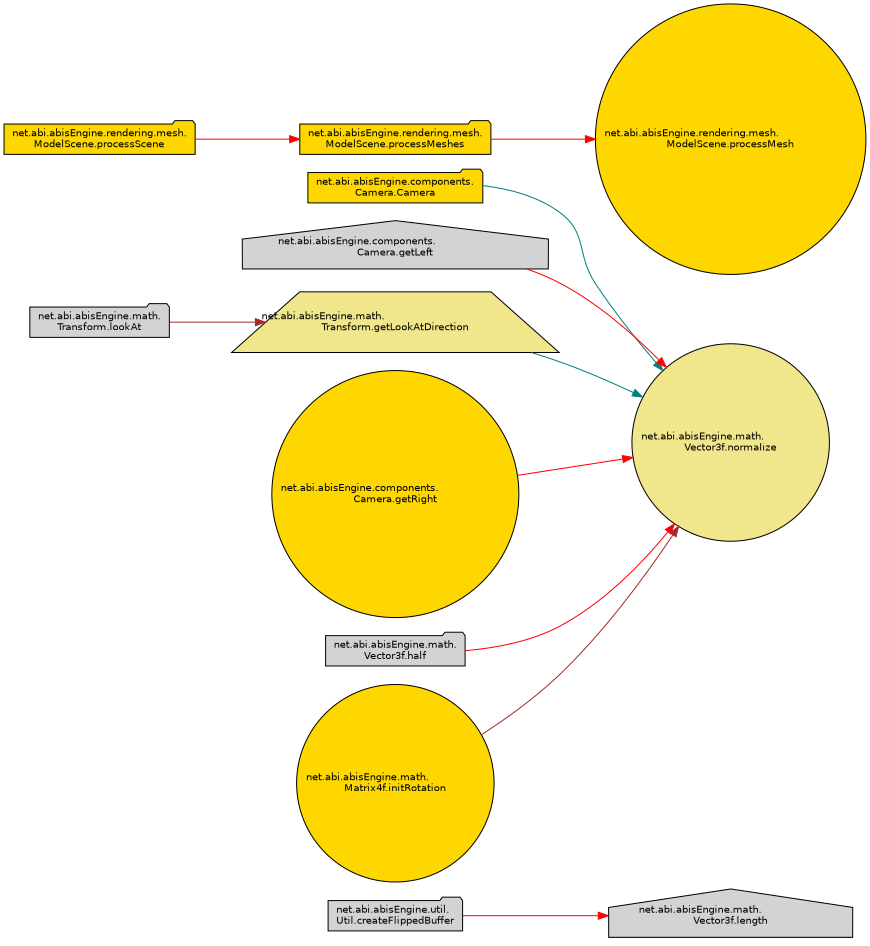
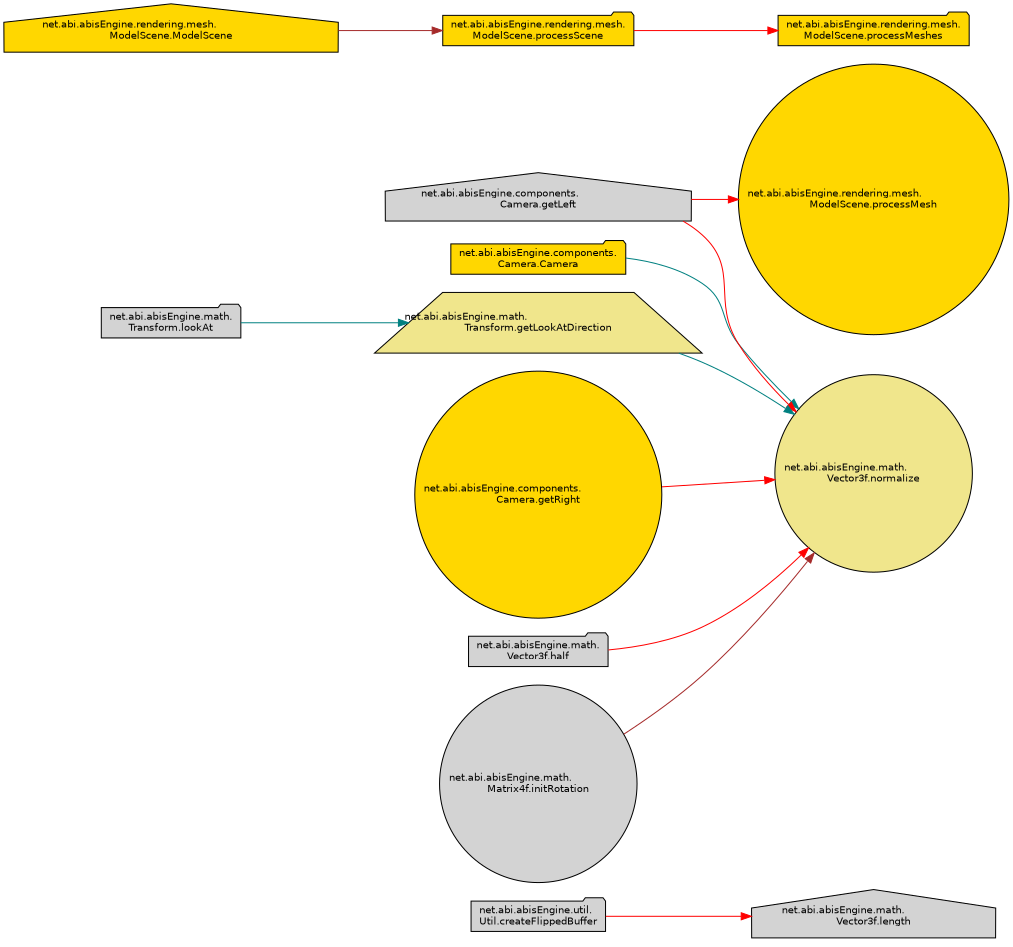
none -> (171, 31)
(538, 139) -> (710, 199)
(212, 322) -> (320, 323)
(395, 783) -> (538, 784)
